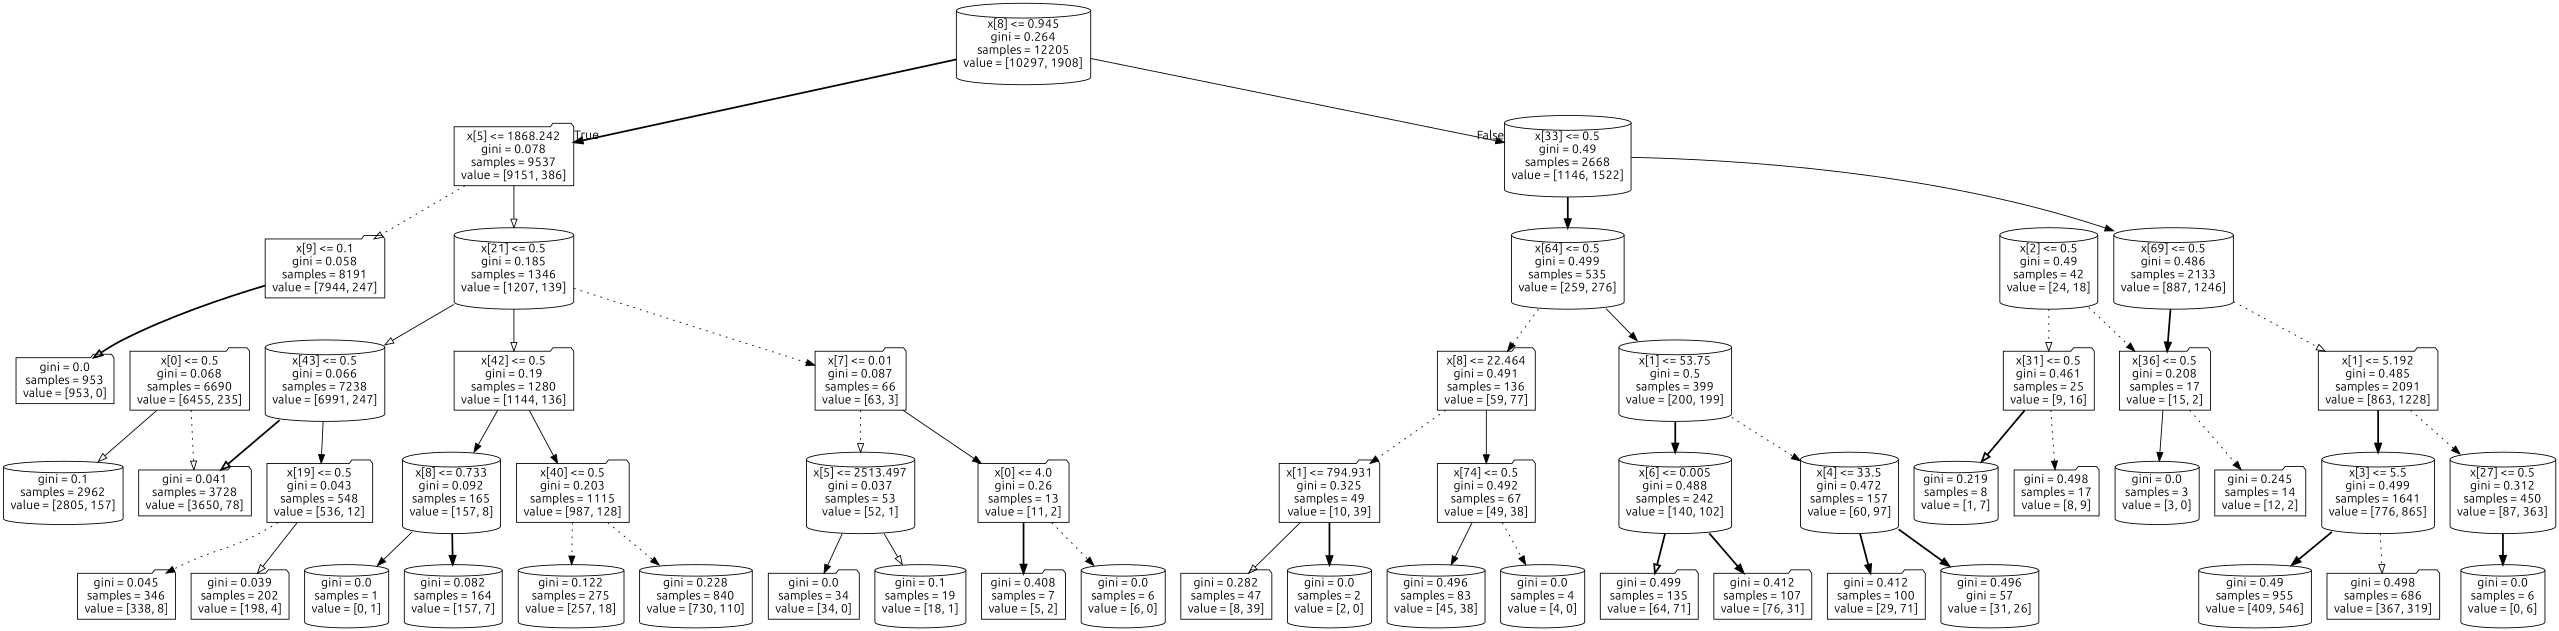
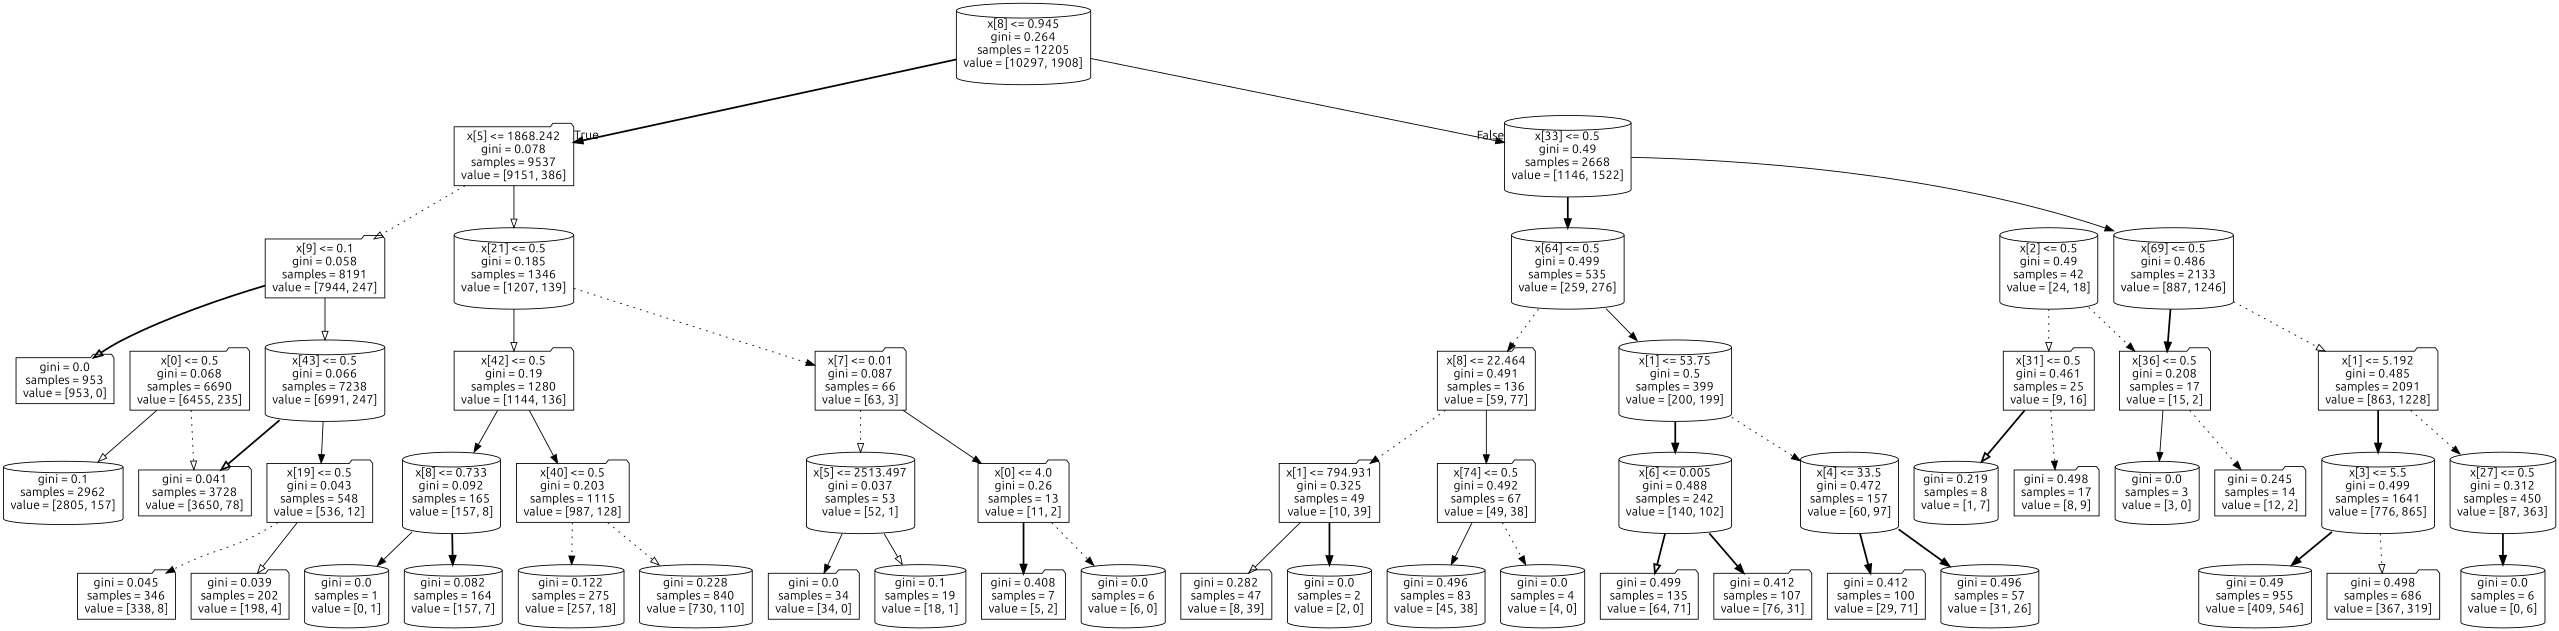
(423, 322) -> (325, 315)
(630, 541) -> (630, 541)
(1990, 596) -> (1990, 596)
